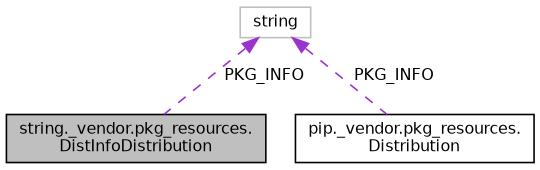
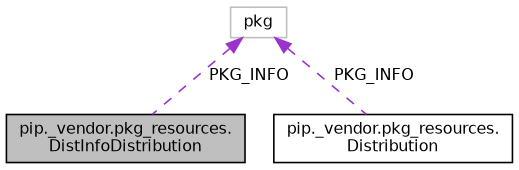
(275, 22) -> (259, 22)
(136, 139) -> (126, 139)
